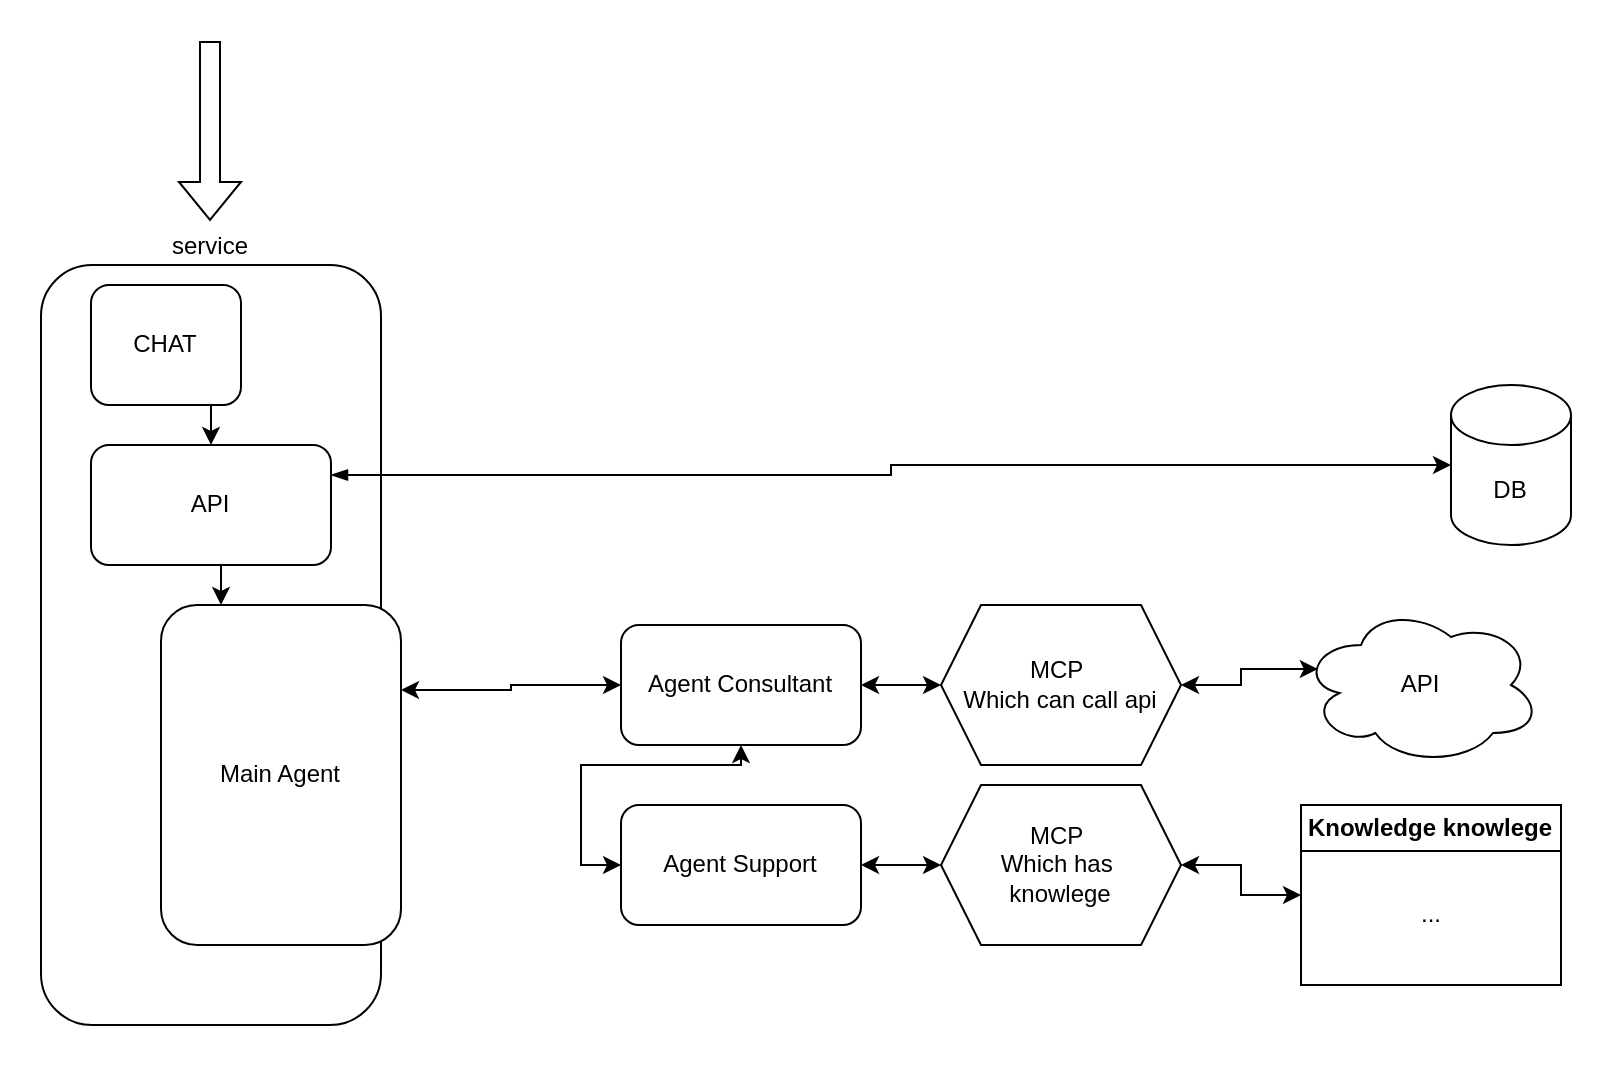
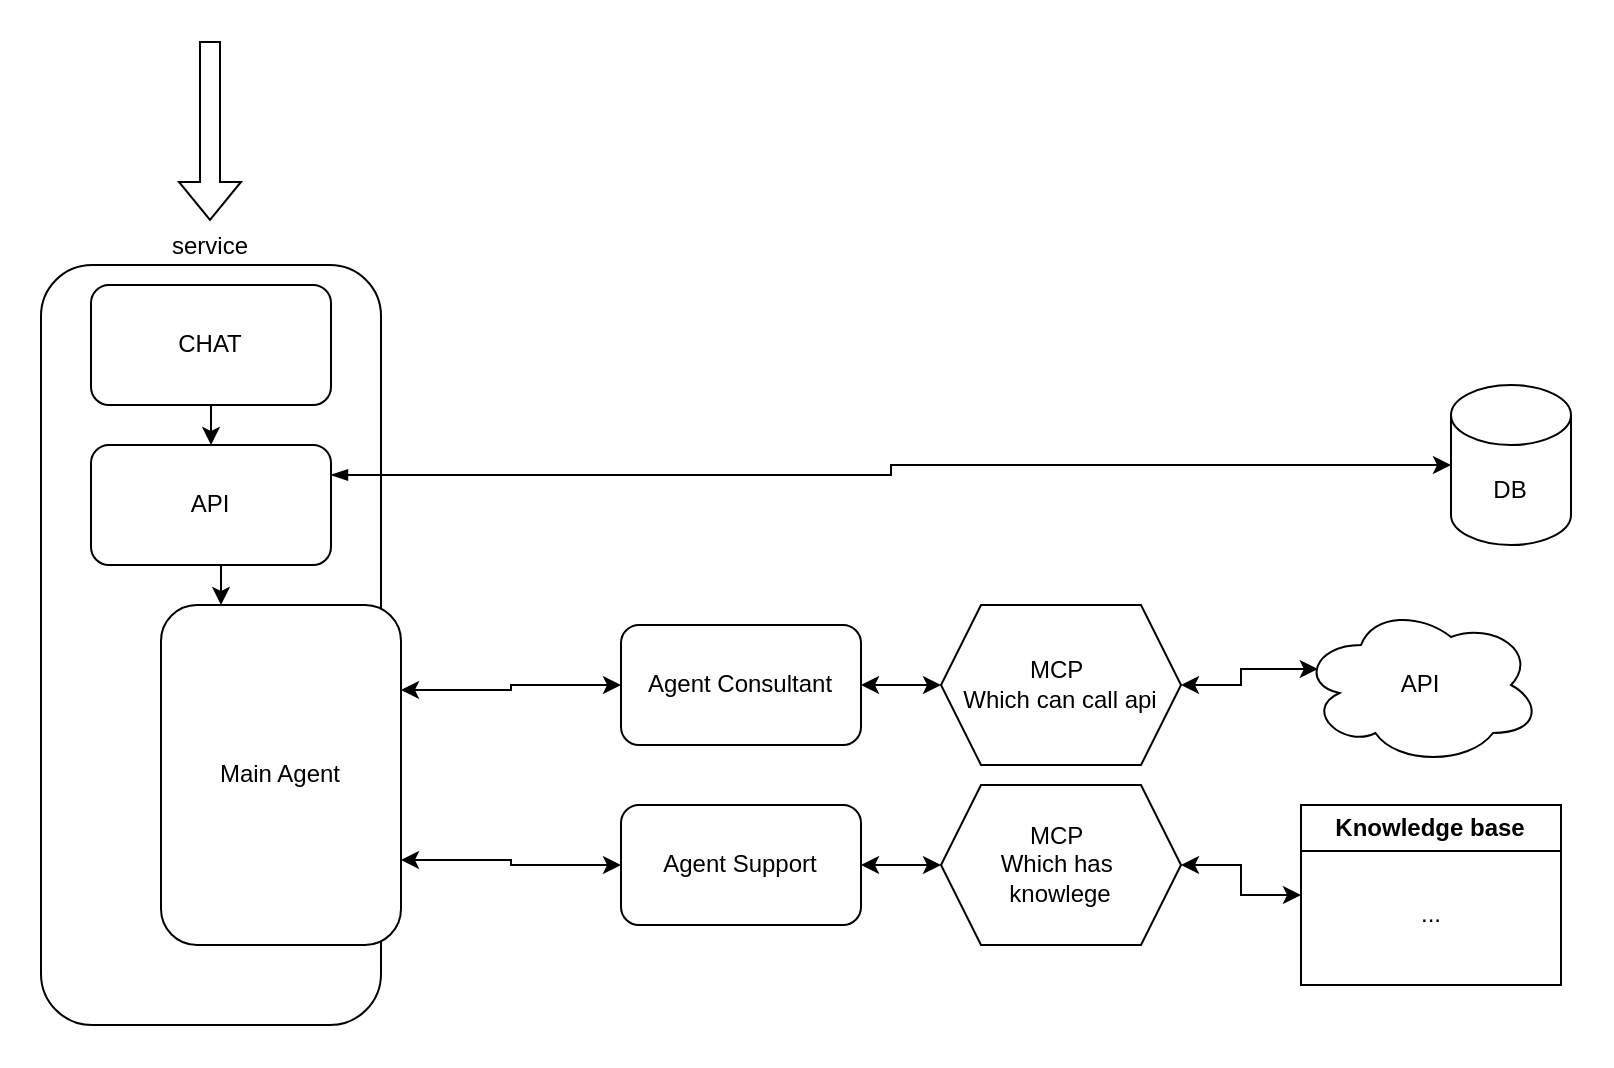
(166, 345) -> (211, 345)
(613, 765) -> (501, 860)
(1431, 829) -> (1431, 829)
